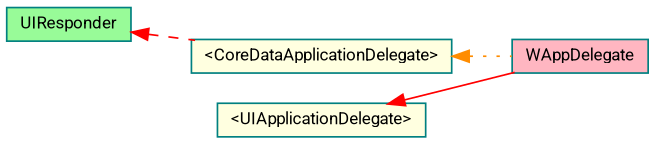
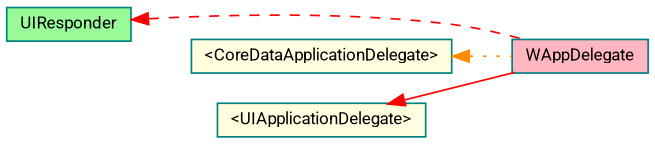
(172, 37) -> (339, 16)
